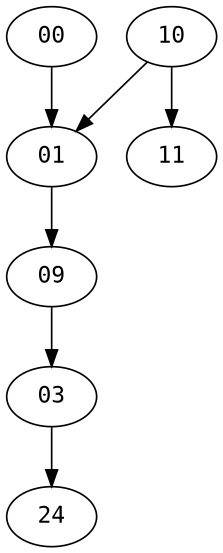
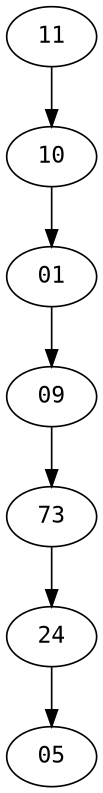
(52, 37) -> none
(172, 88) -> (52, 88)
(52, 397) -> (52, 517)
none -> (52, 757)
